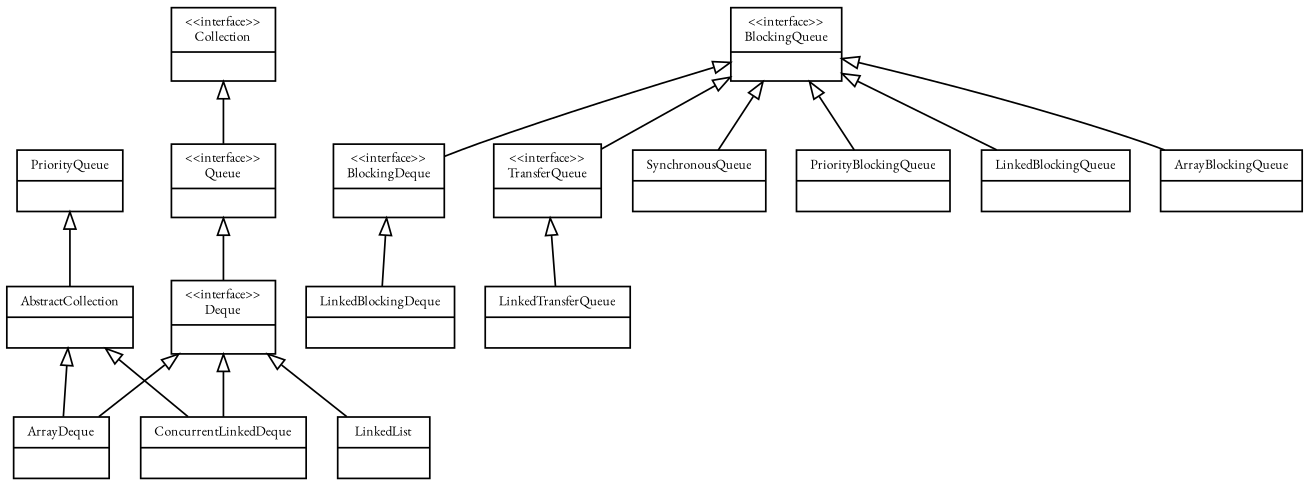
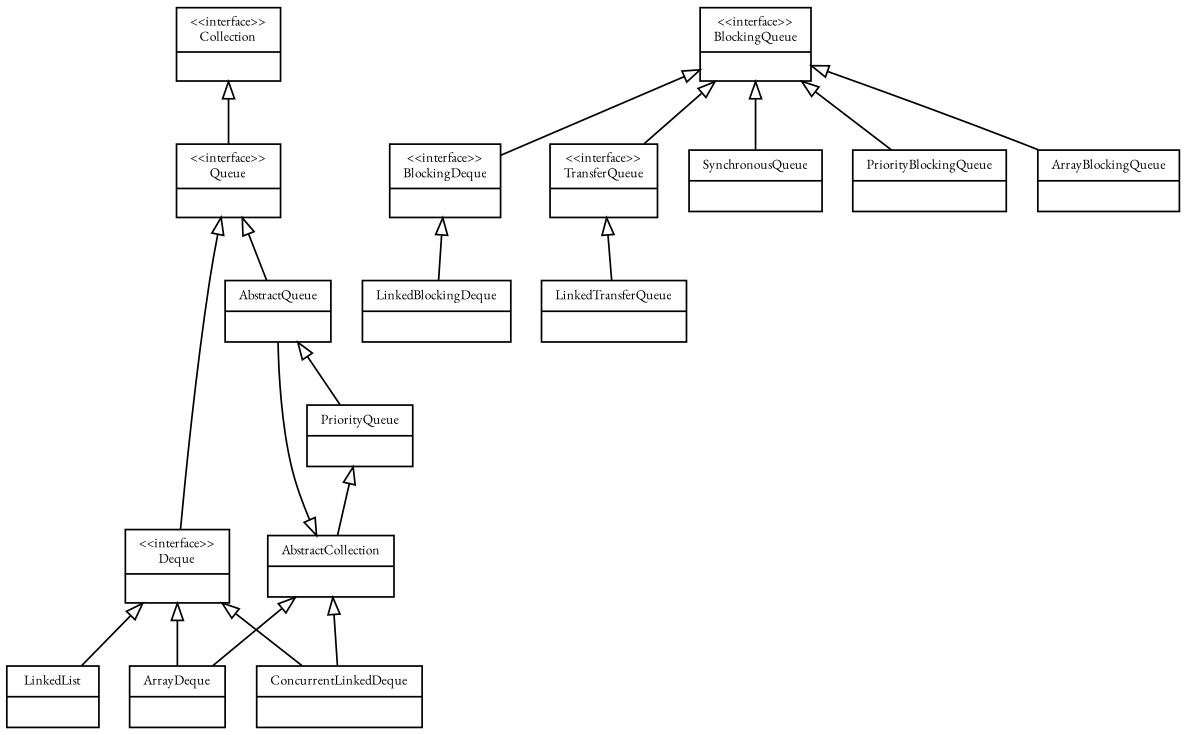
(1056, 181) -> none
none -> (278, 311)
